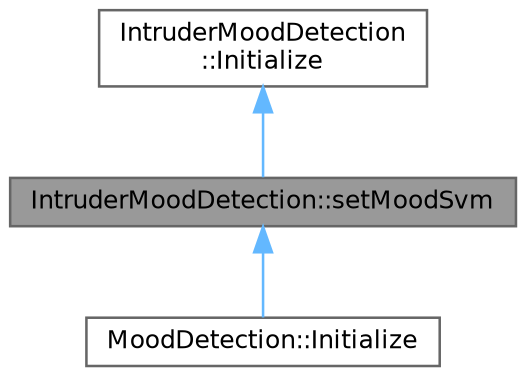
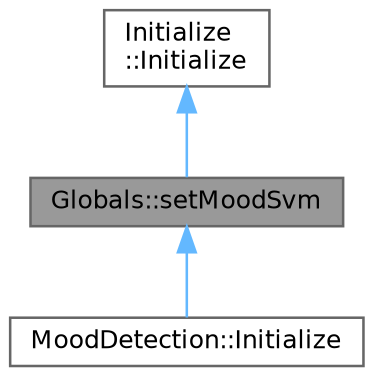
(263, 48) -> (187, 48)
(263, 202) -> (187, 202)
